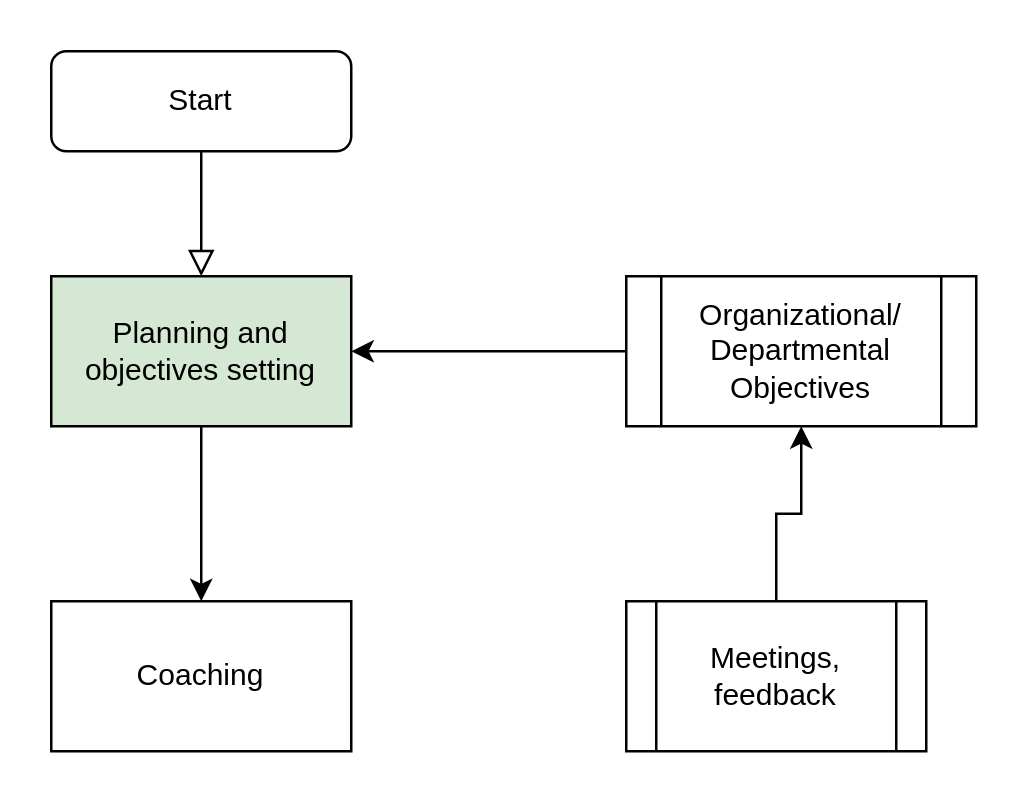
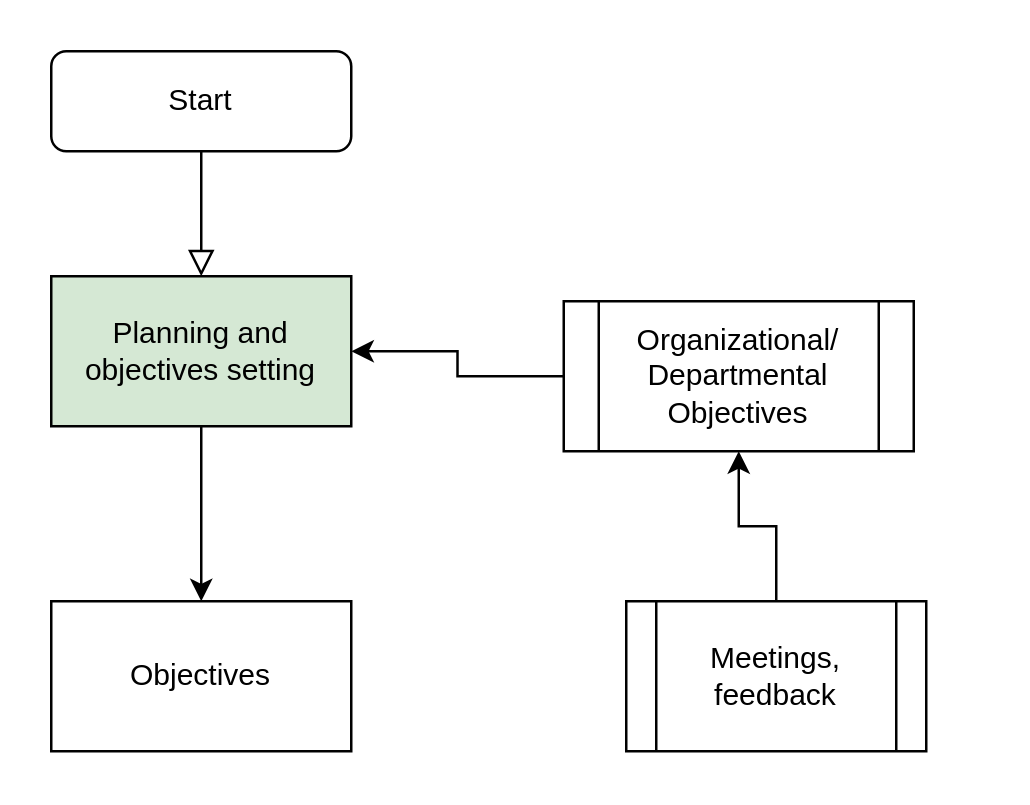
(801, 351) -> (739, 376)
(201, 676) -> (201, 676)
